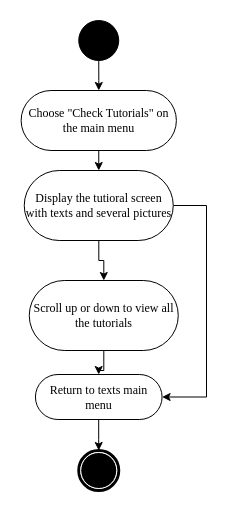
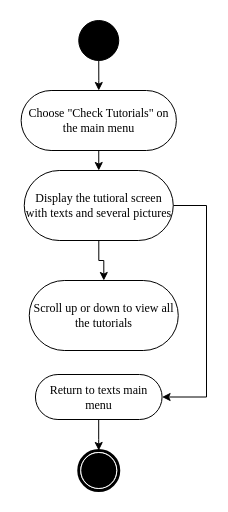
(104, 364) -> none
